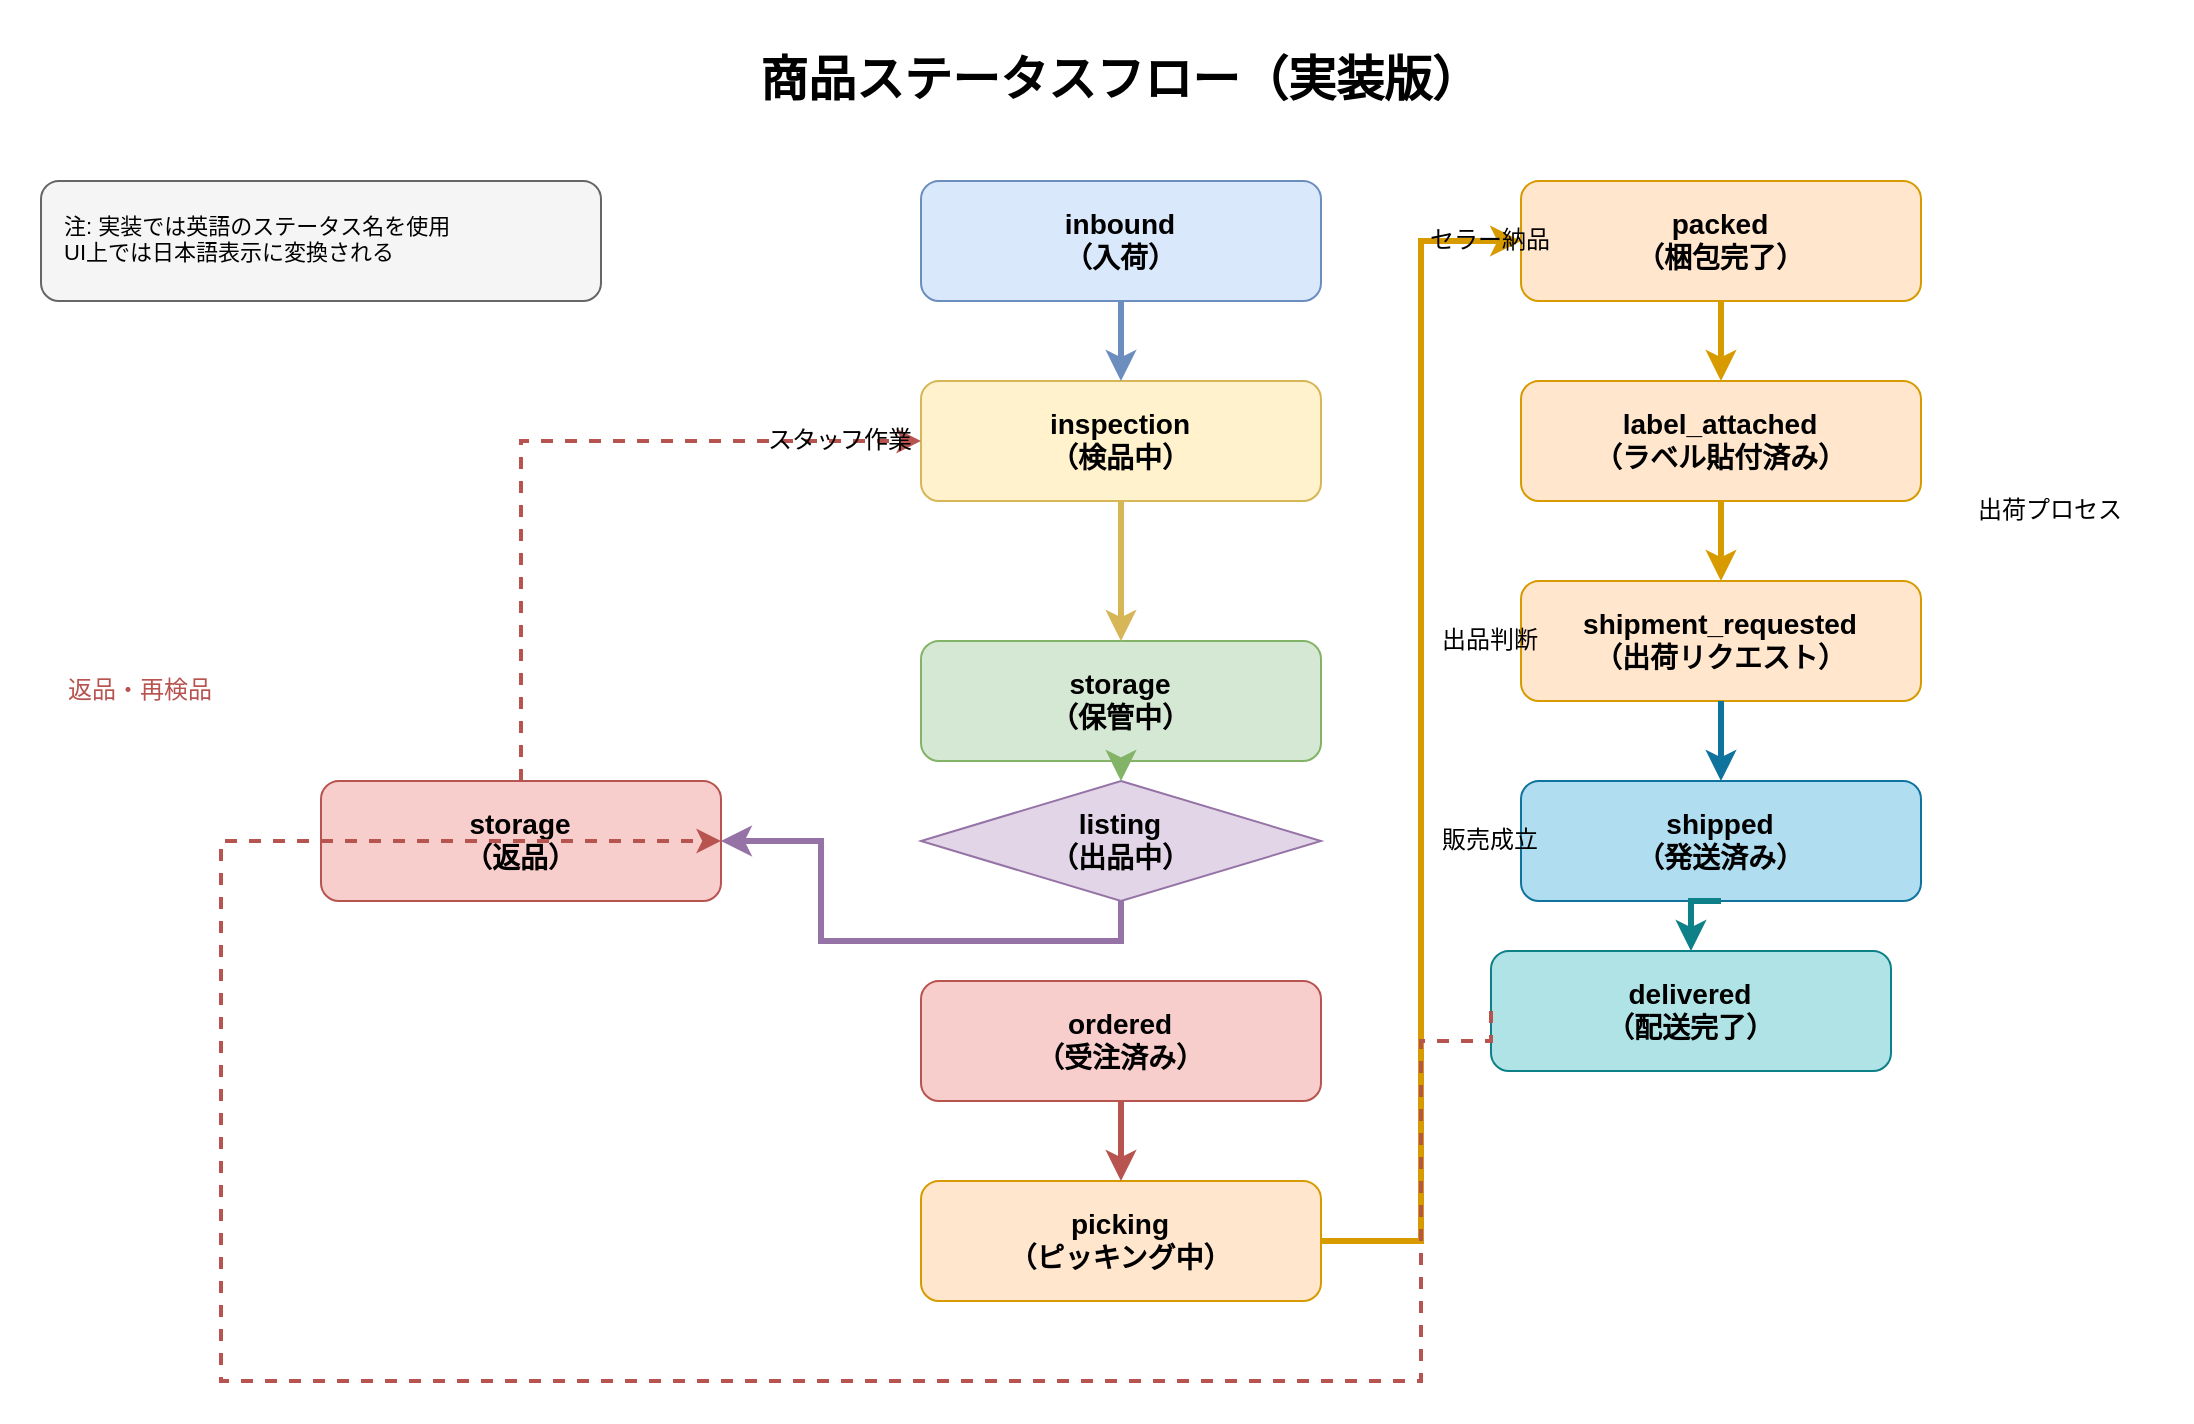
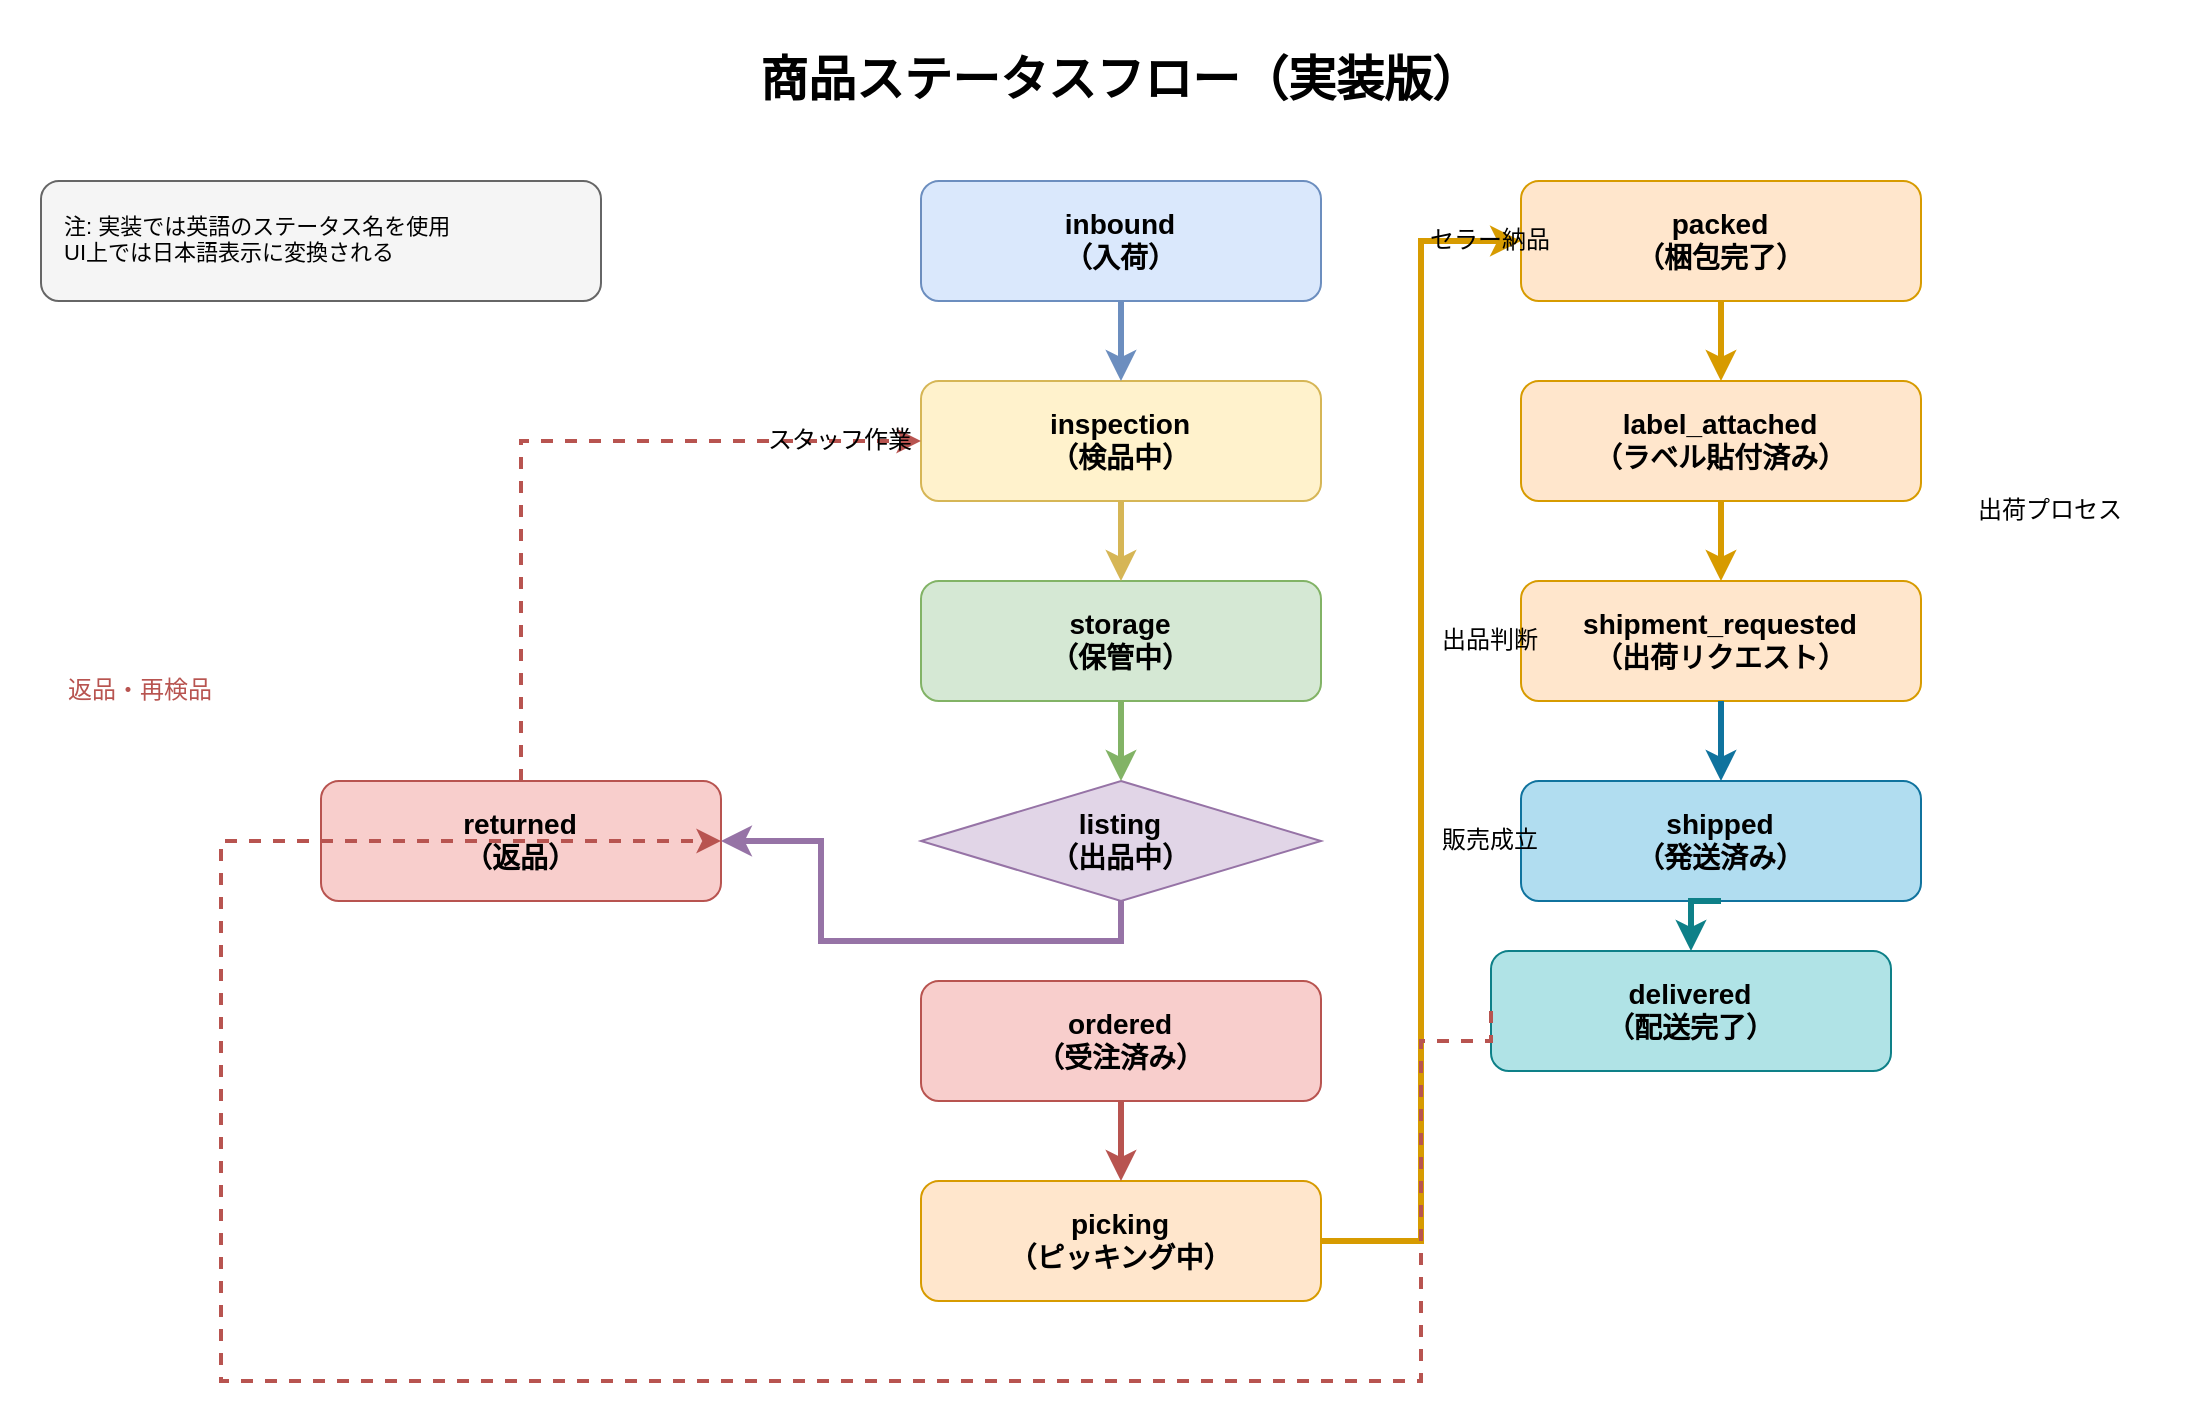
(1121, 701) -> (1121, 641)
(521, 841) -> (521, 841)
